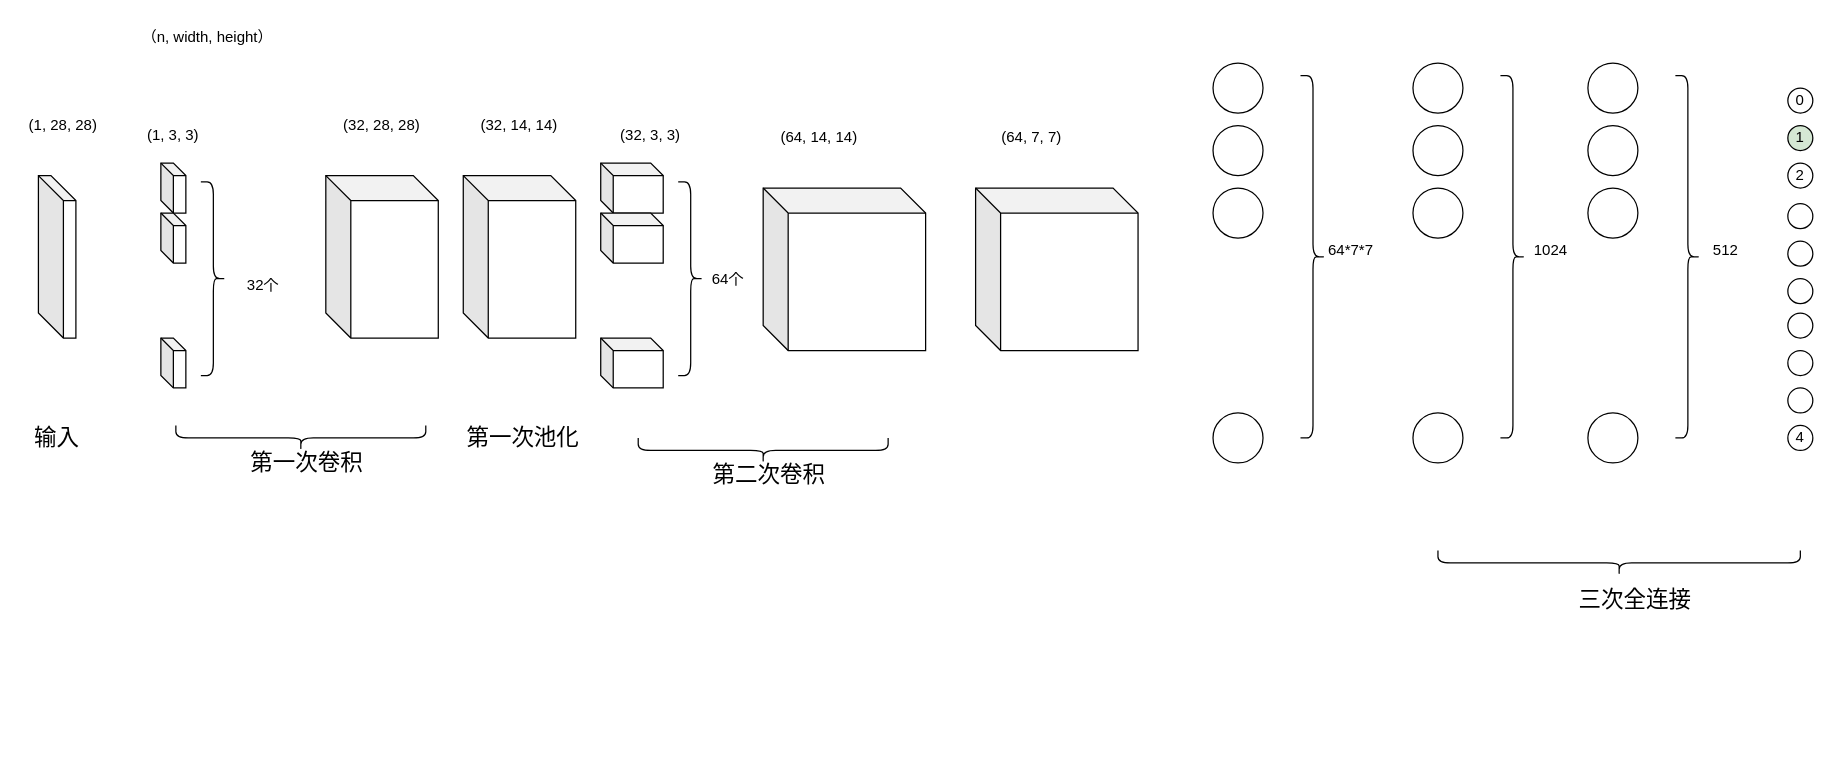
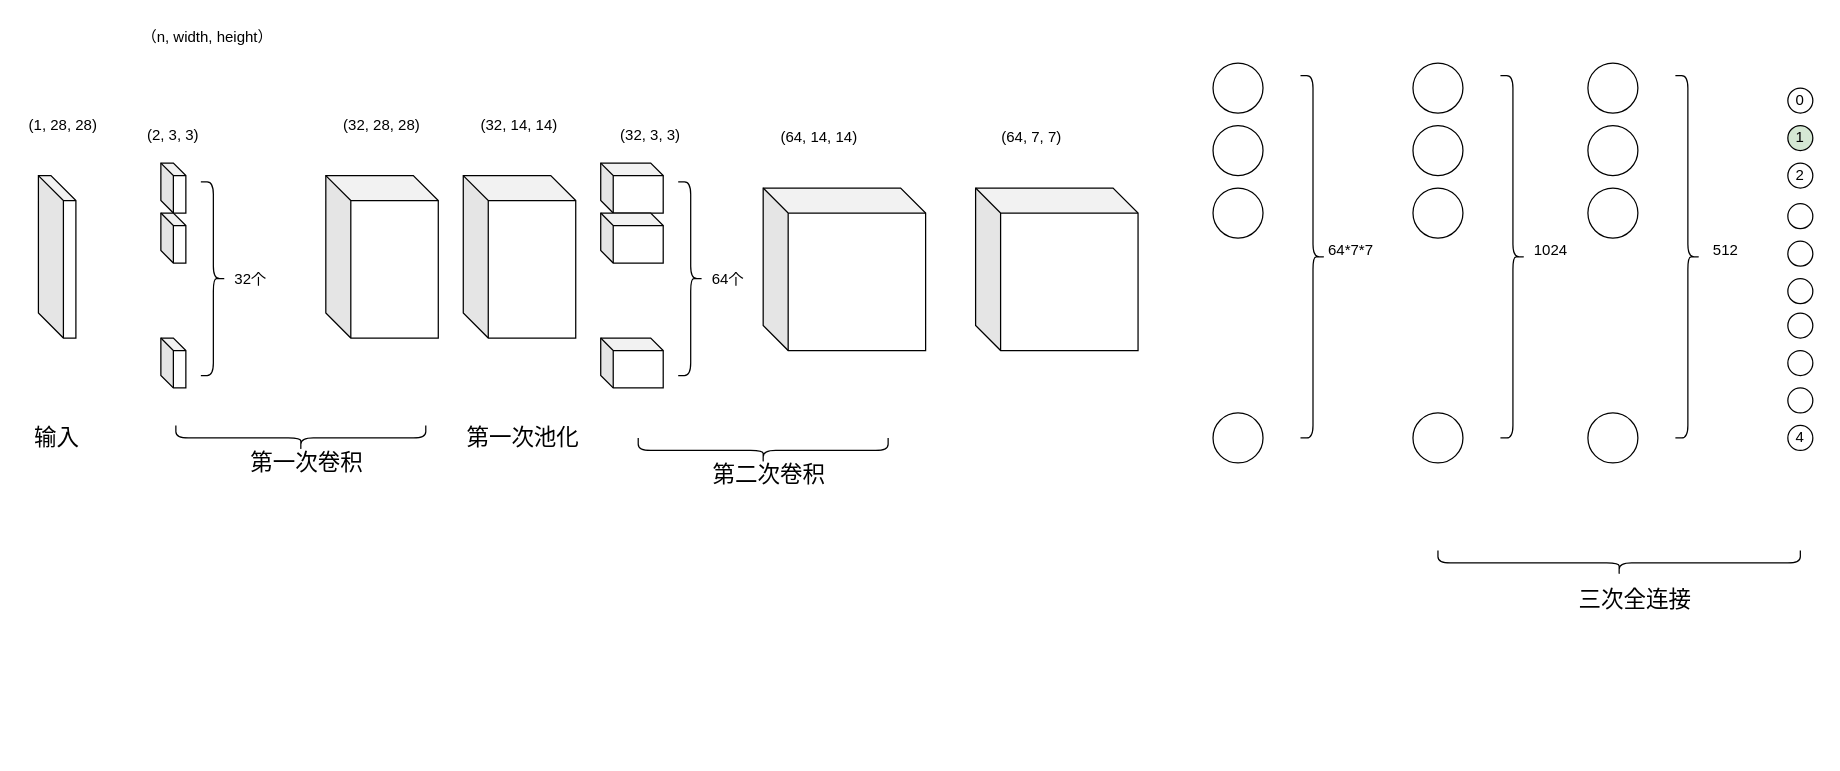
(173, 126) -> (173, 126)
(263, 285) -> (251, 279)
